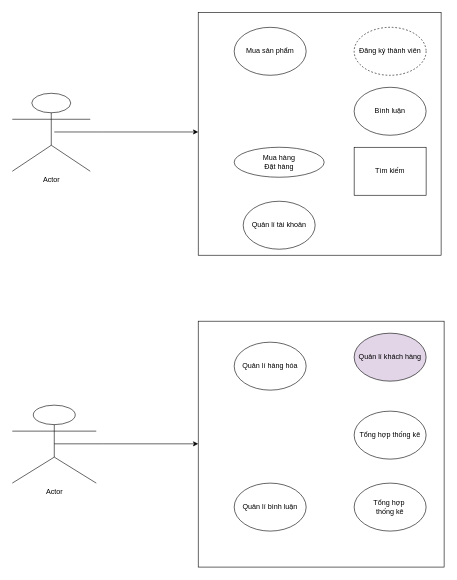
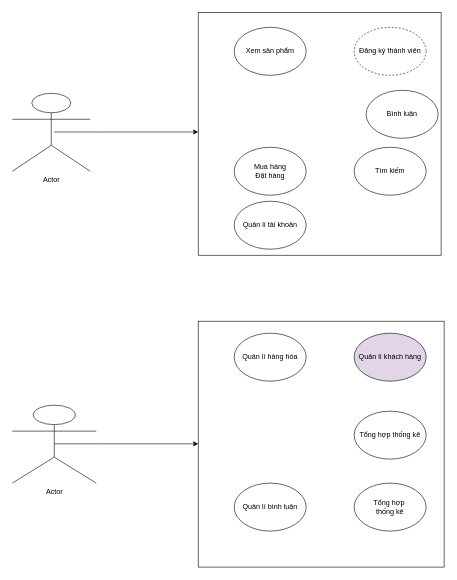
(270, 51) -> (270, 51)
(390, 111) -> (402, 114)
(279, 162) -> (270, 171)
(390, 171) -> (390, 171)
(279, 225) -> (270, 225)
(270, 366) -> (270, 357)
